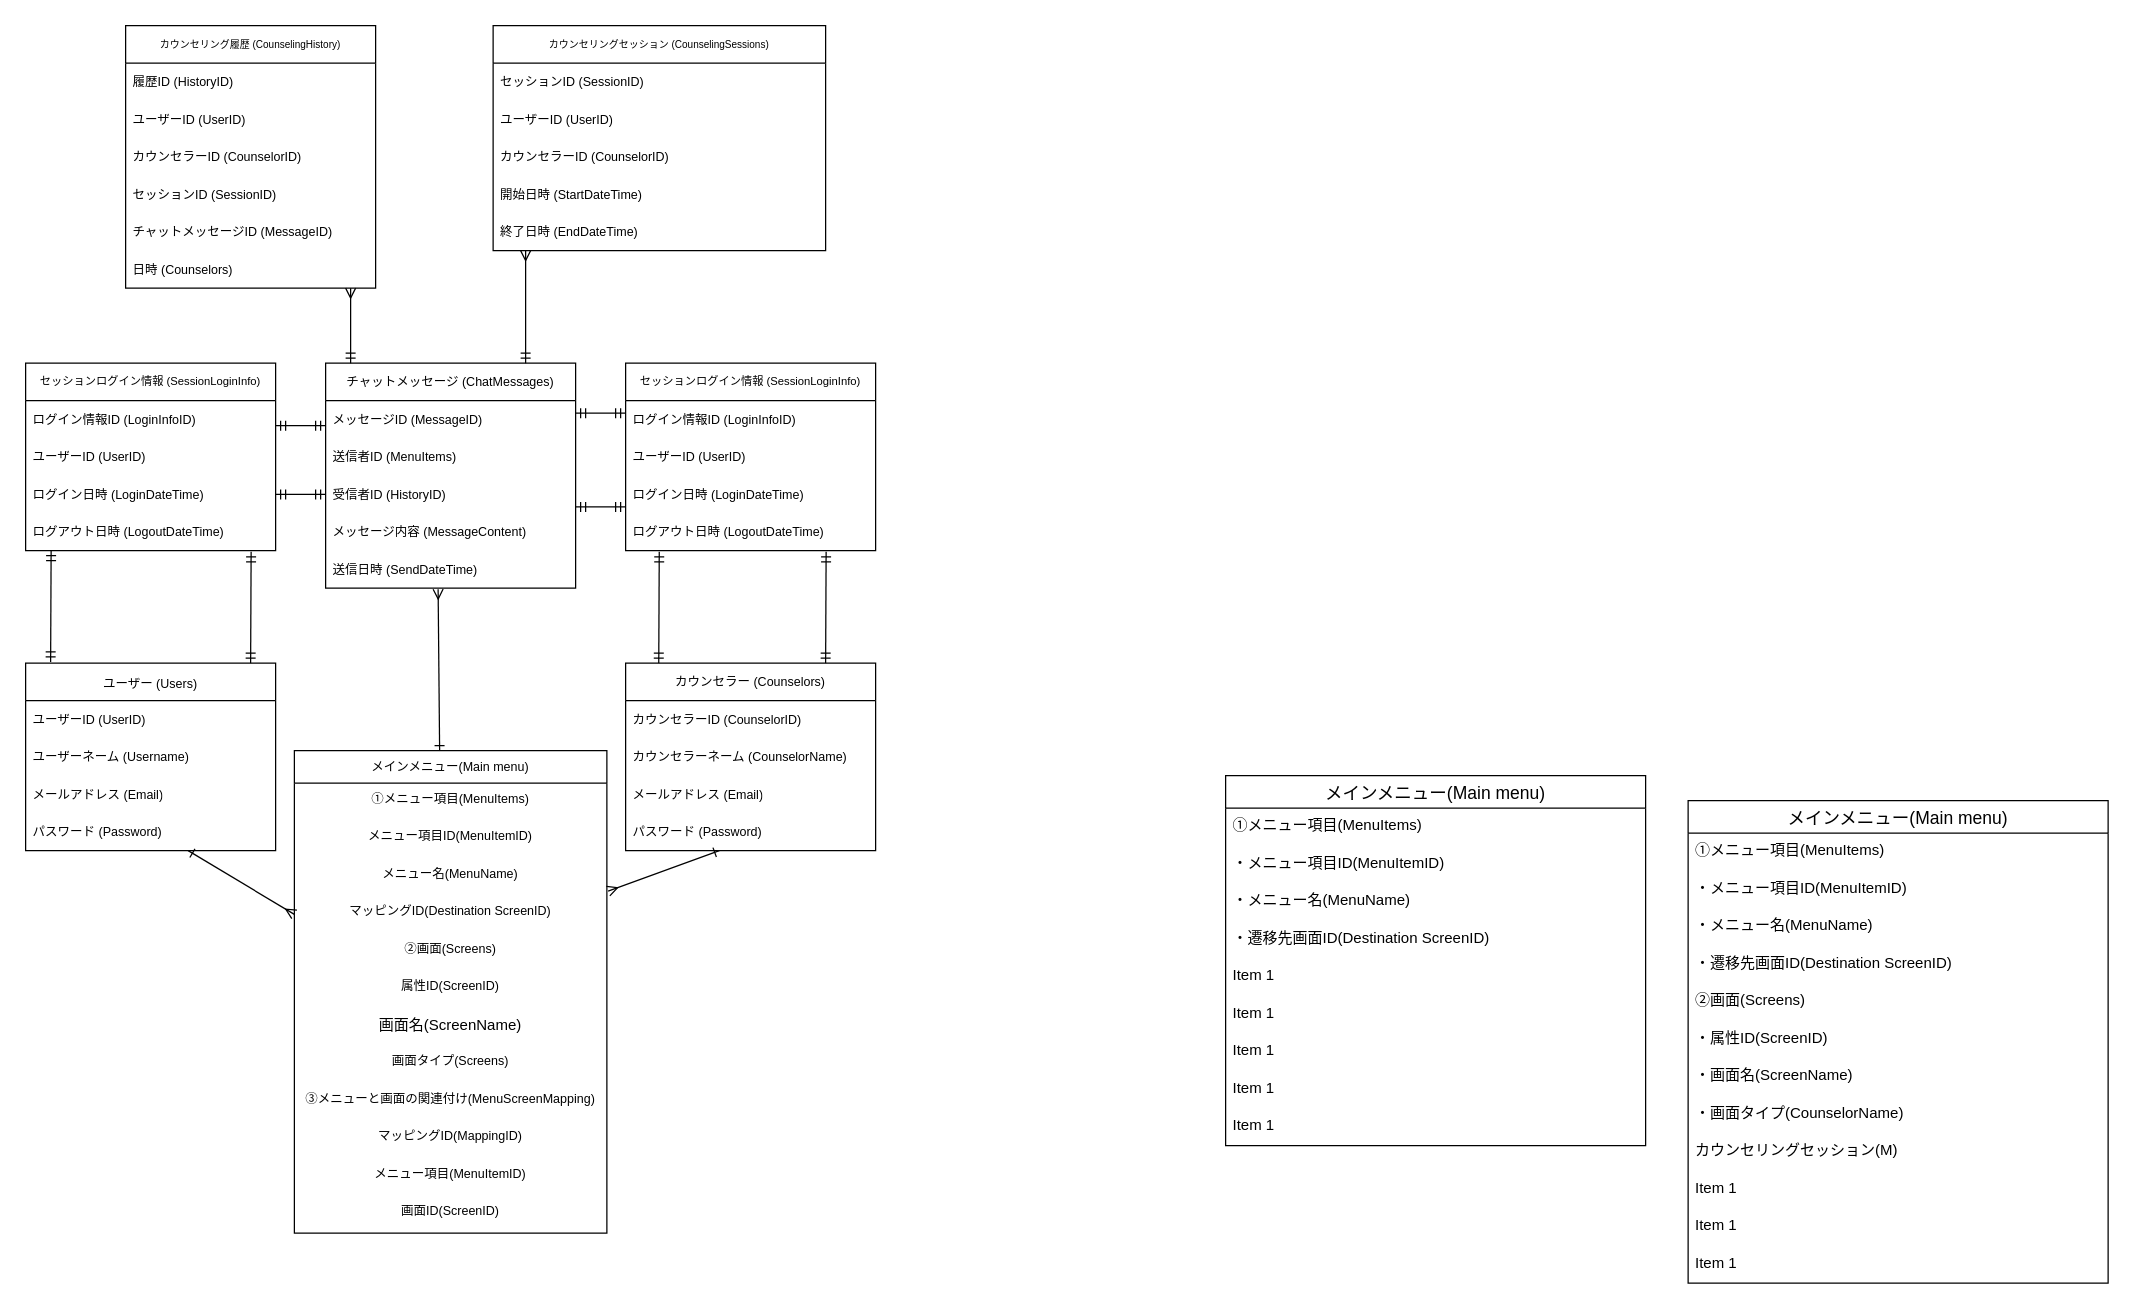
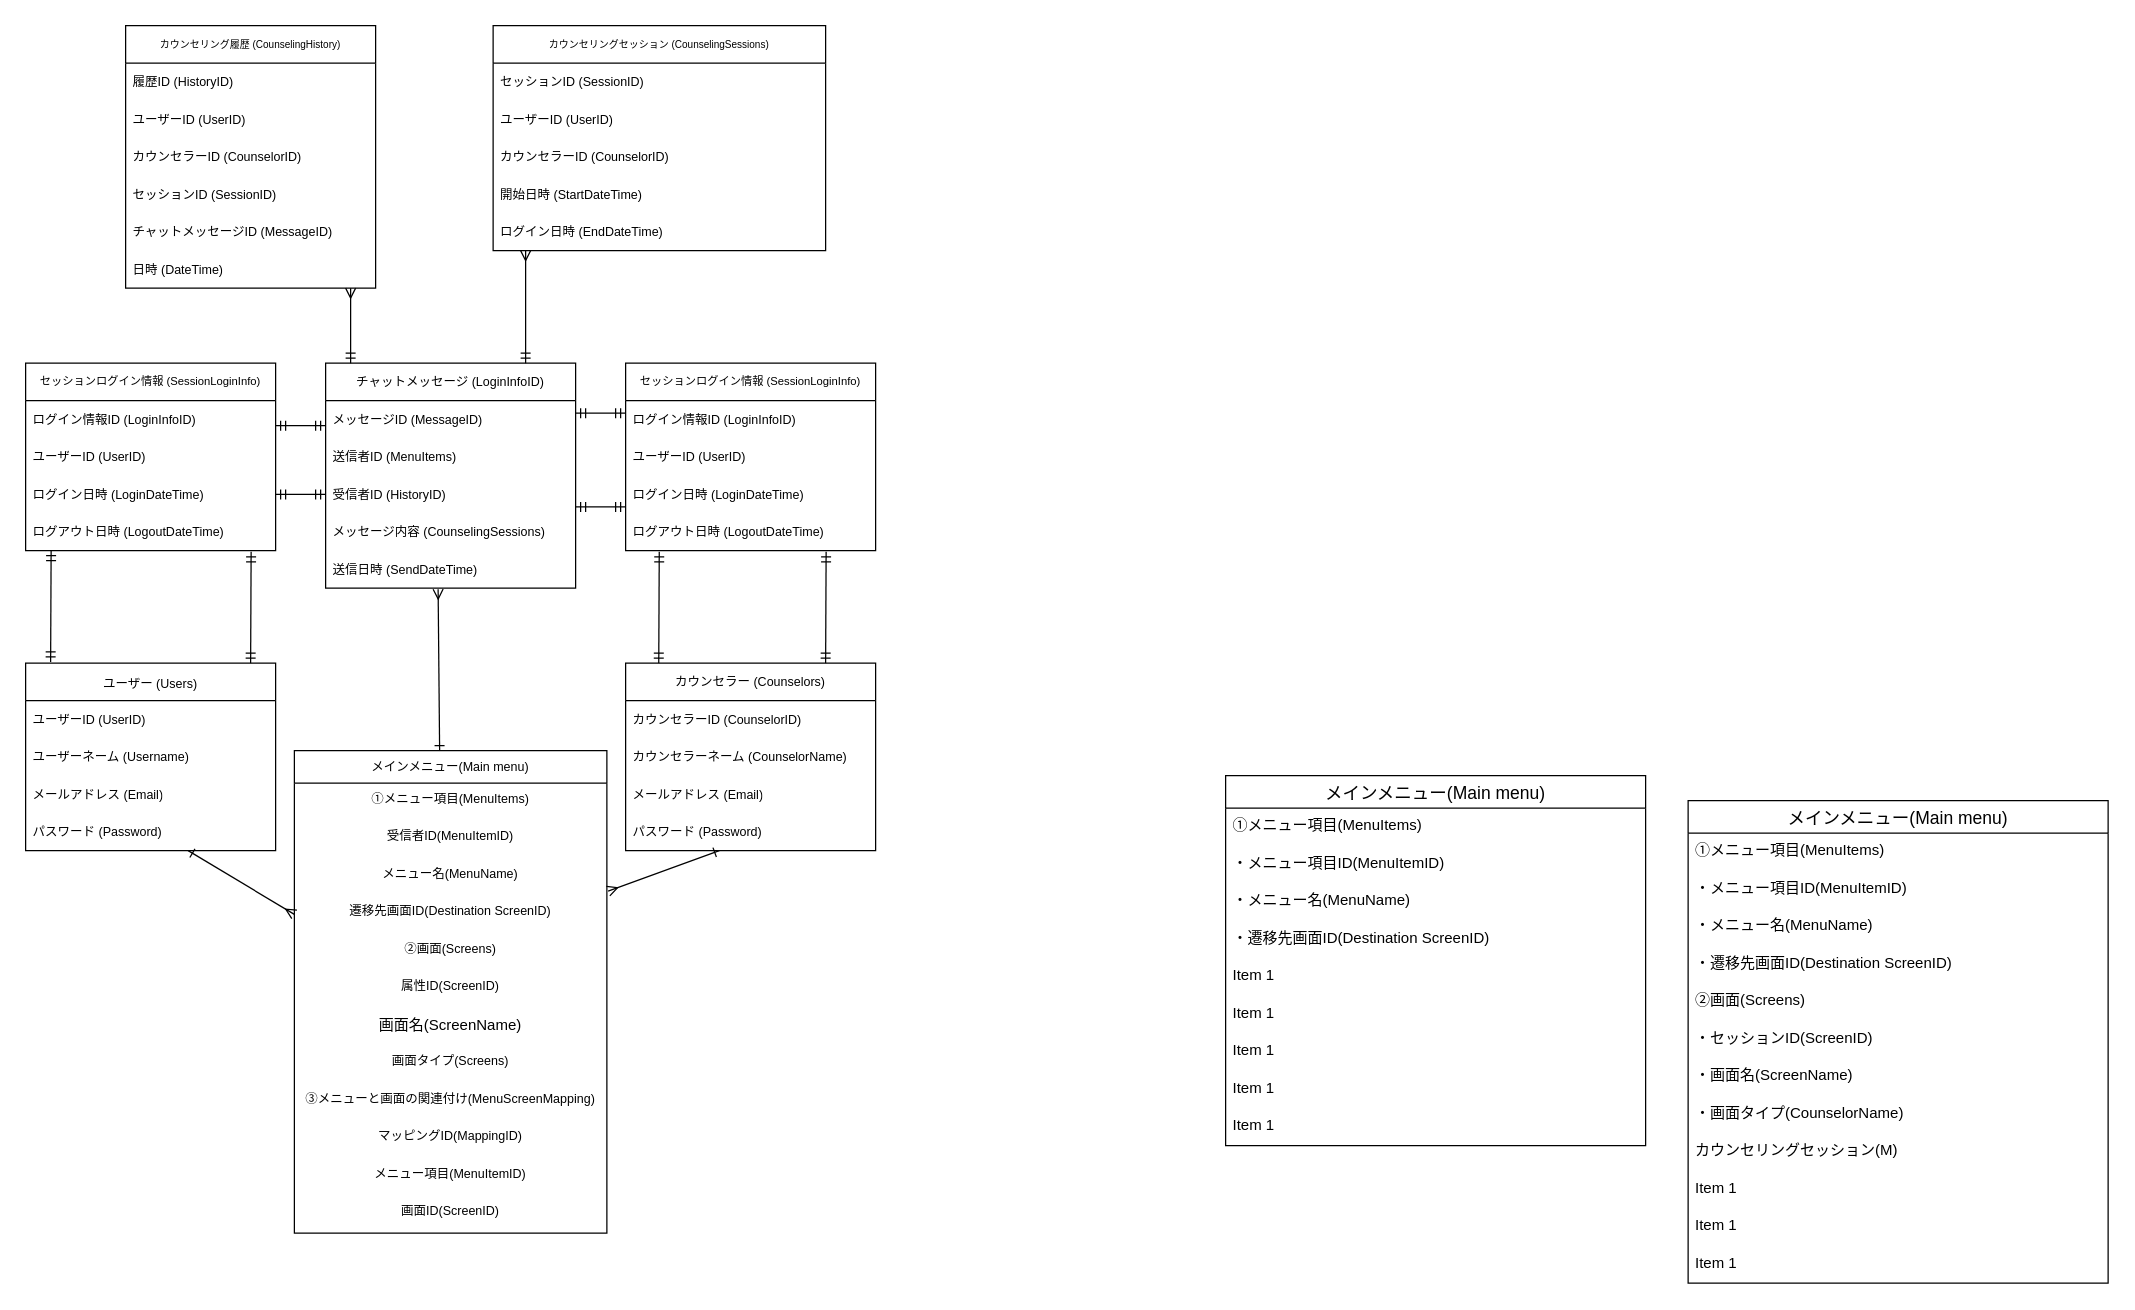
(571, 232) -> (584, 232)
(188, 269) -> (181, 269)
(451, 382) -> (451, 382)
(435, 532) -> (444, 532)
(450, 836) -> (450, 836)
(450, 911) -> (450, 911)
(1768, 1038) -> (1790, 1038)
